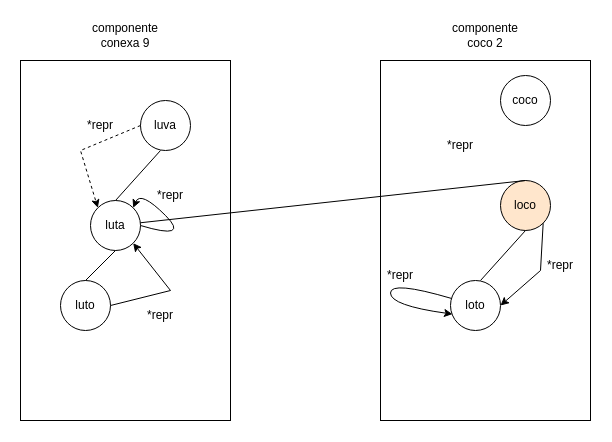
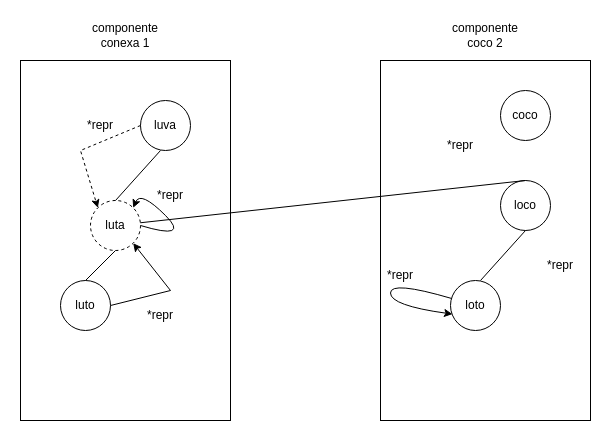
(126, 36) -> (126, 36)
(526, 101) -> (526, 116)
(526, 206) -> (526, 206)
(116, 226) -> (116, 226)
(541, 269) -> none
